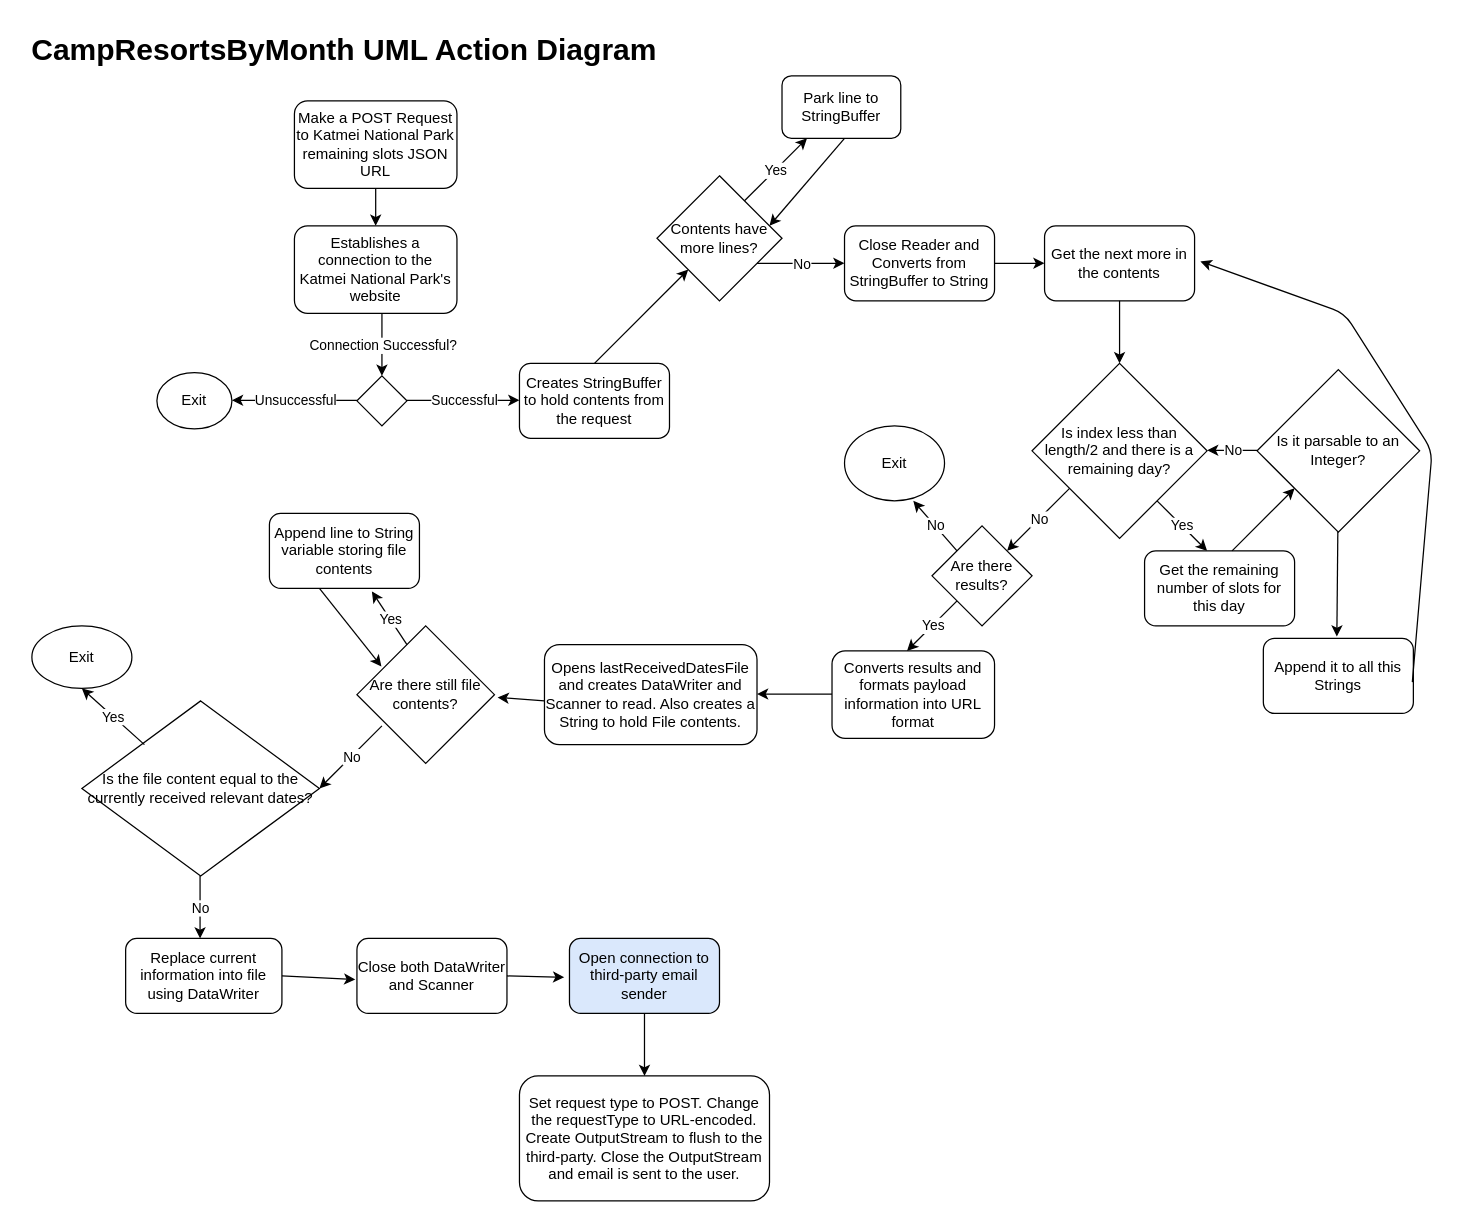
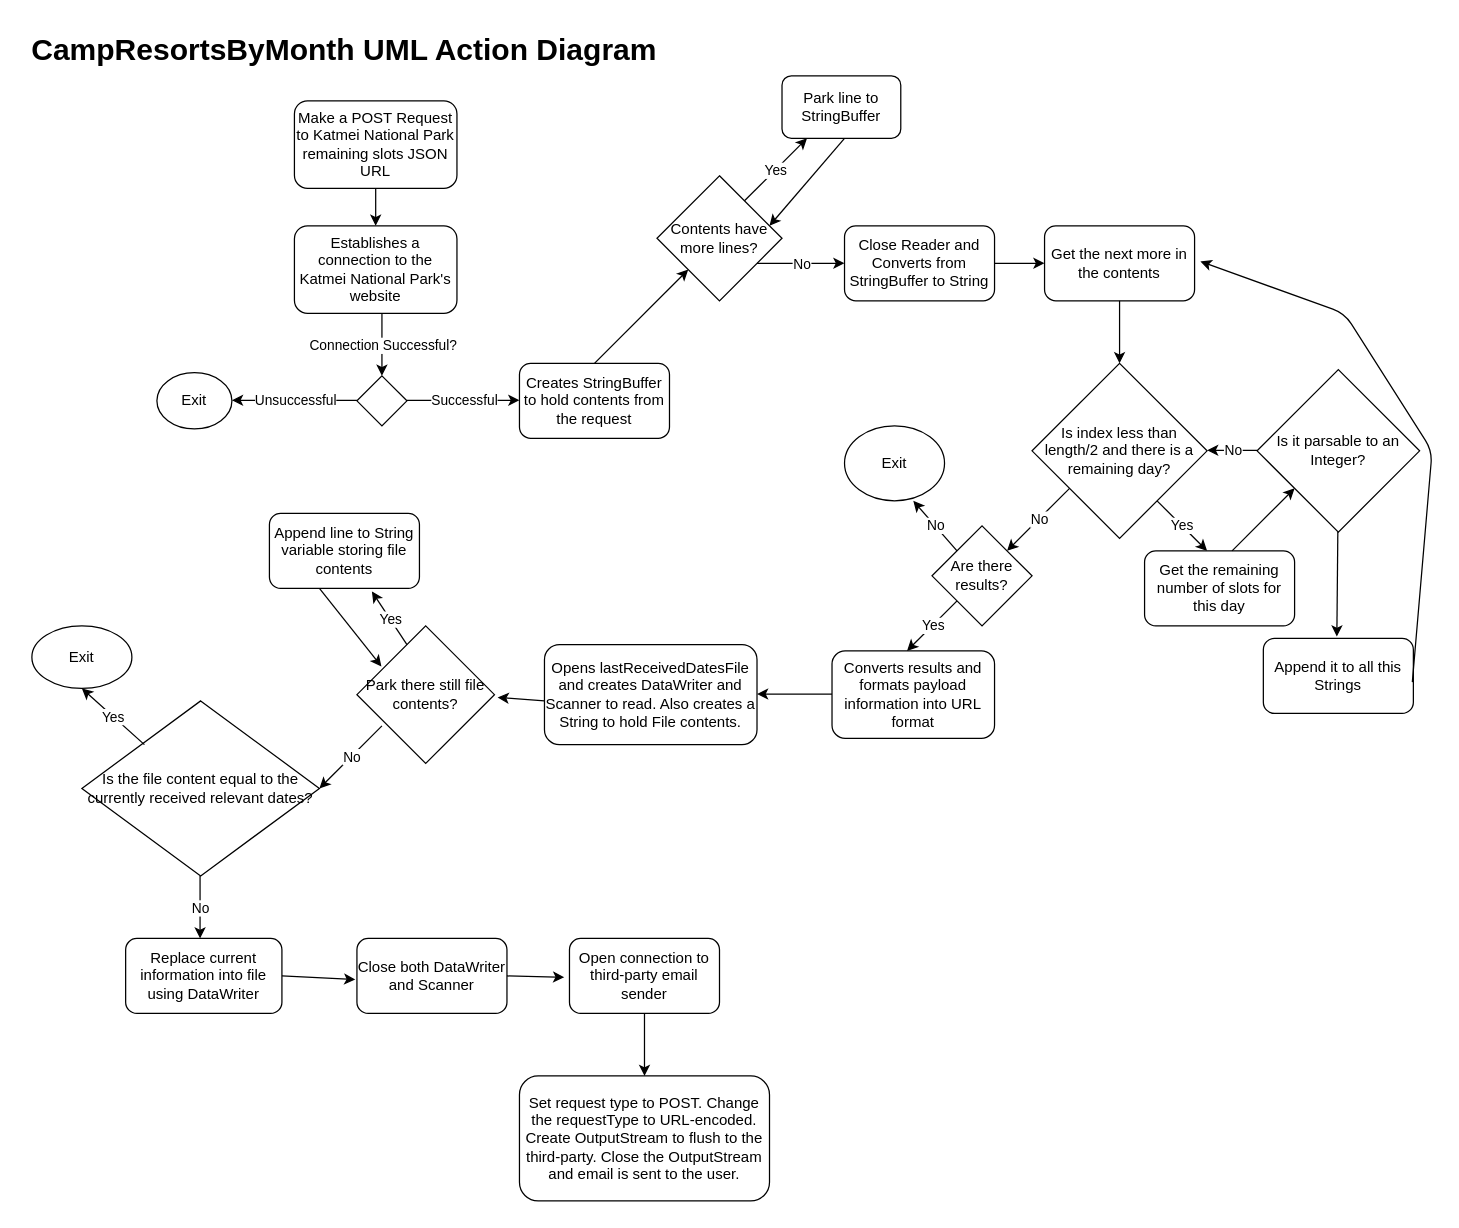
(426, 694) -> (426, 694)
(644, 976) -> (644, 976)
